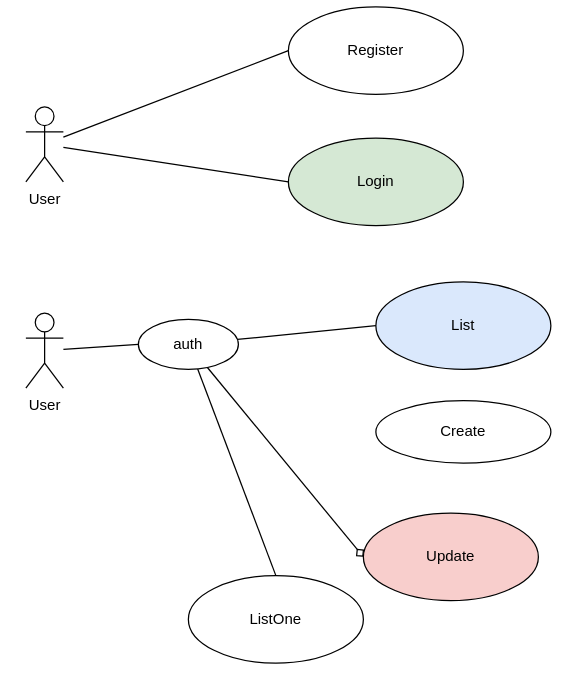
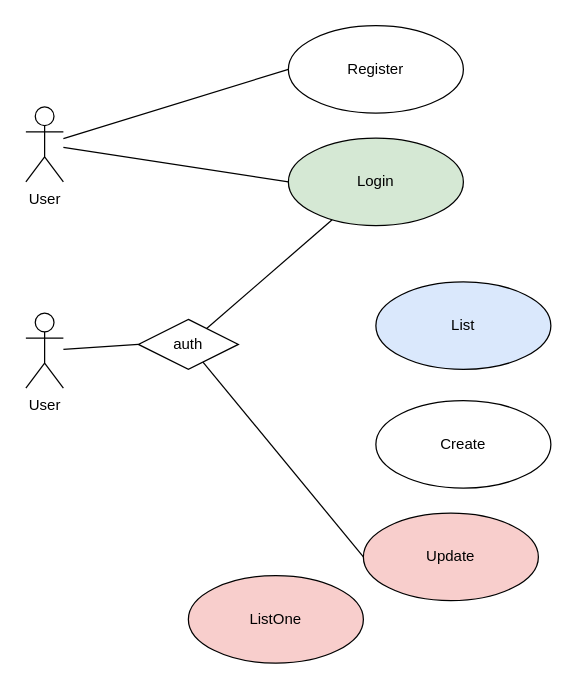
(376, 51) -> (376, 69)
(306, 333) -> none
(188, 344) -> (188, 344)
(463, 432) -> (463, 444)
(237, 472) -> (269, 274)
(356, 549) -> (359, 552)
(276, 619) -> (276, 619)
